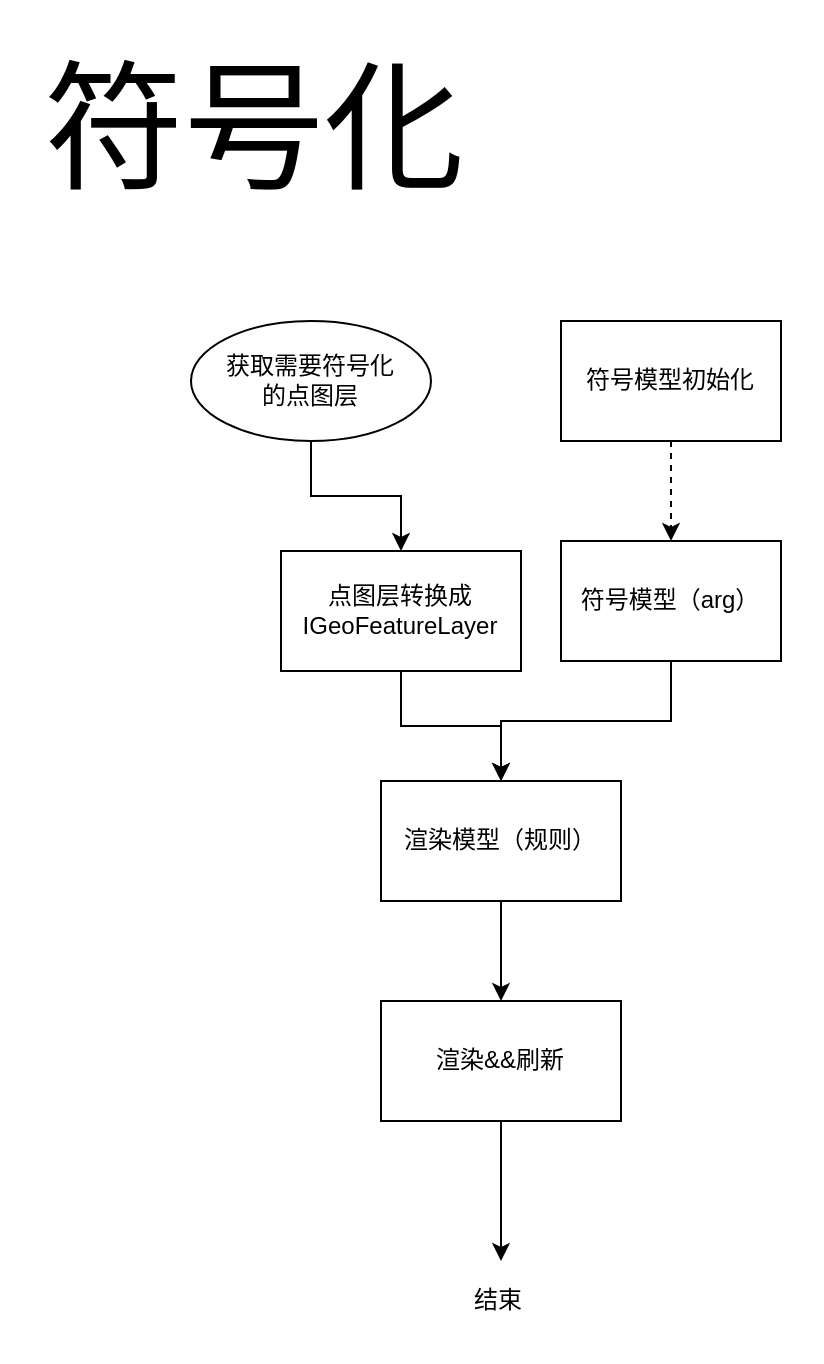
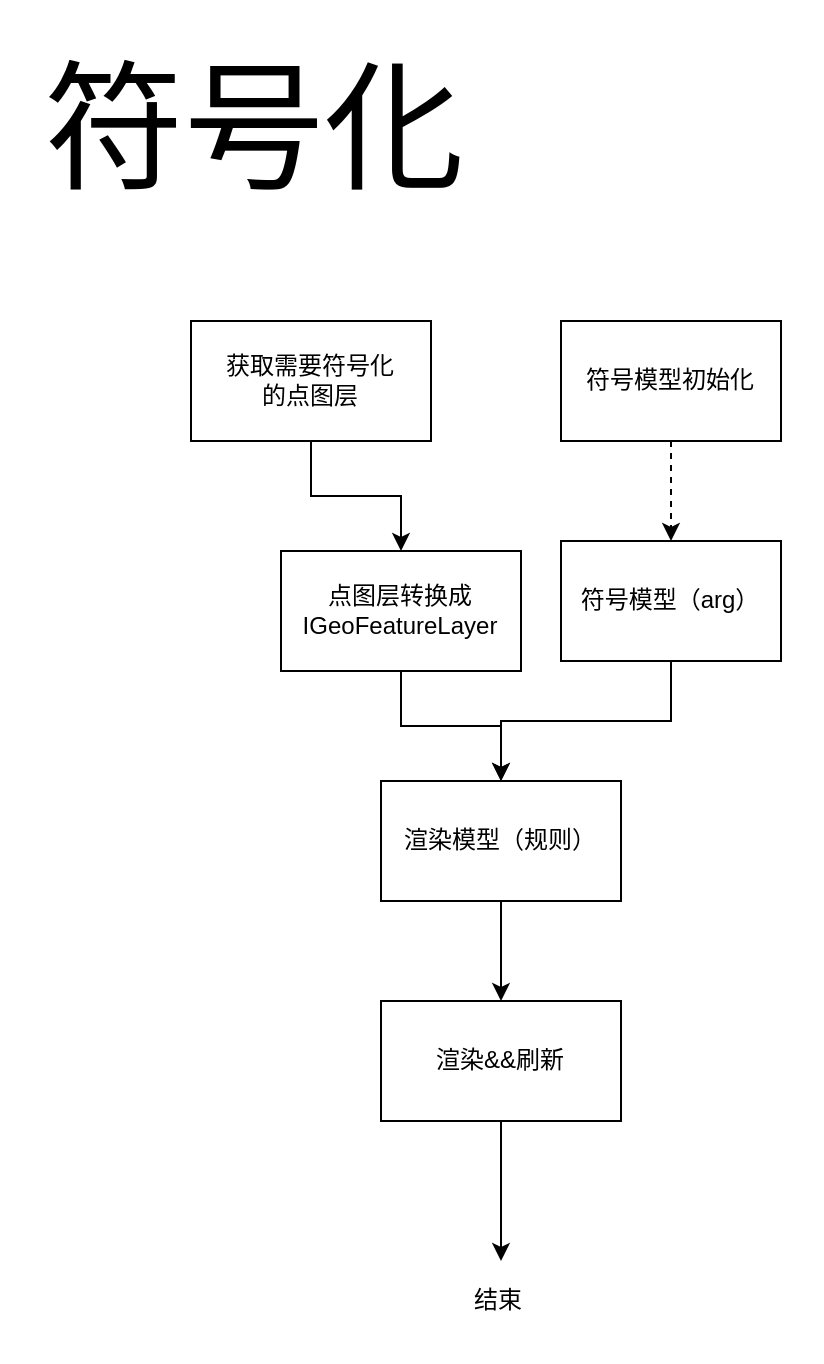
(311, 381) -> (311, 381)
